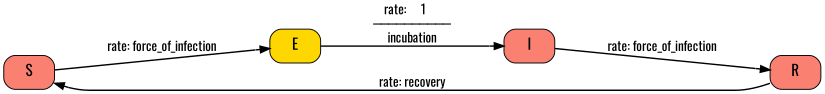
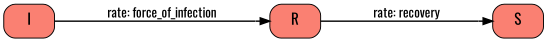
(295, 46) -> none
